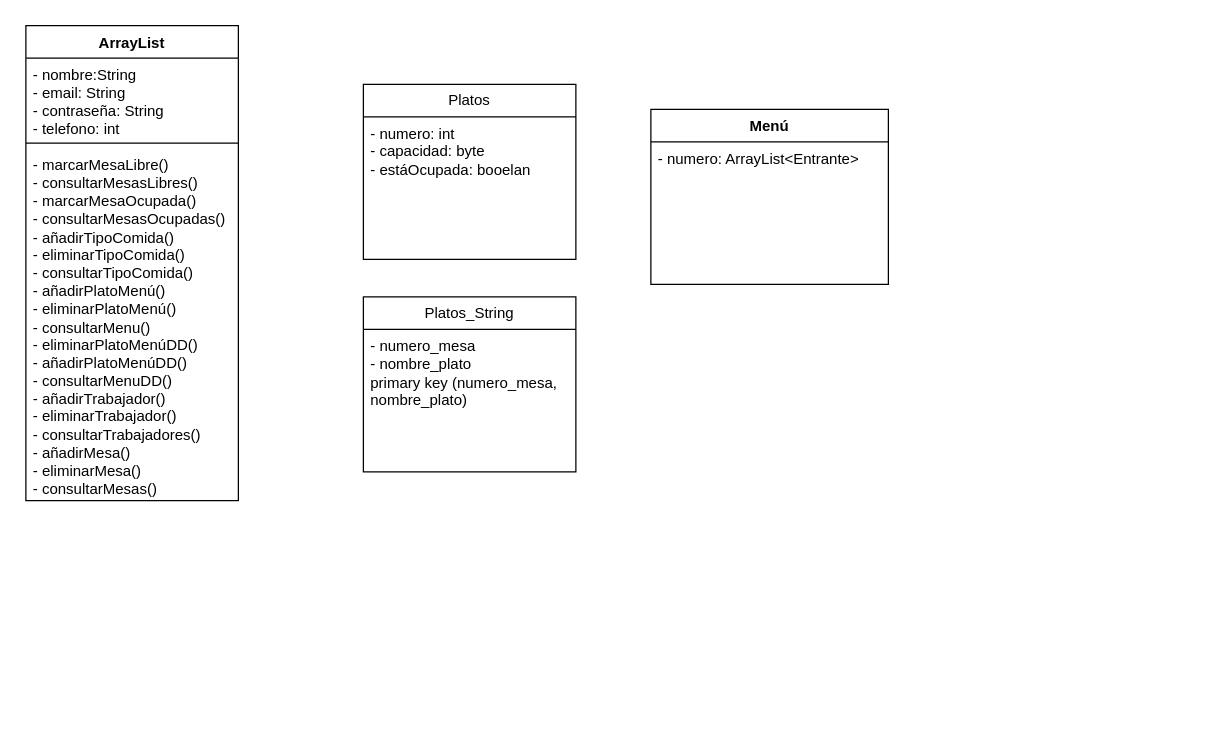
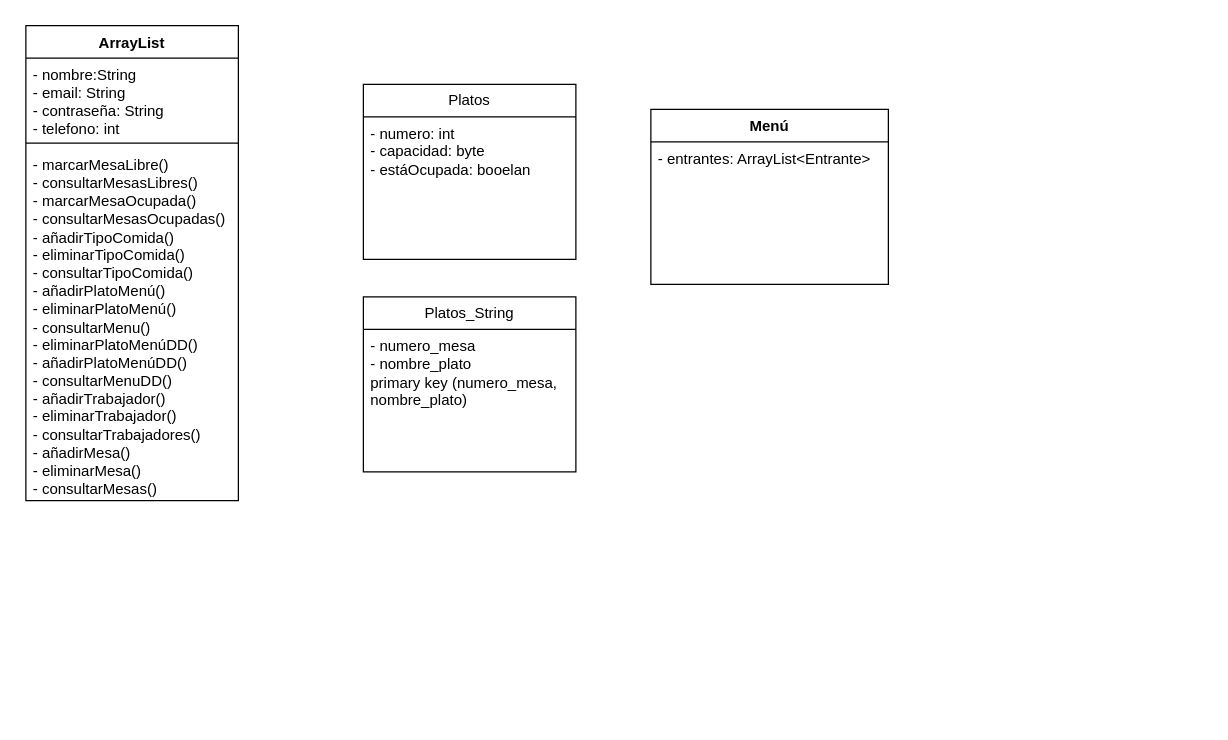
(771, 169) -> (771, 169)
